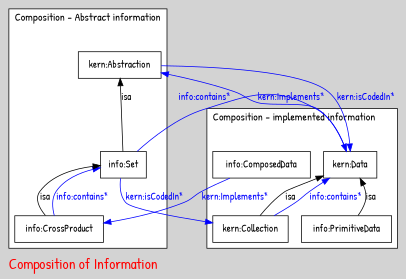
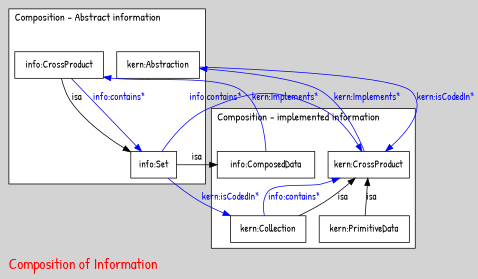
(122, 119) -> (193, 165)
(350, 165) -> (369, 165)
(347, 229) -> (364, 229)
